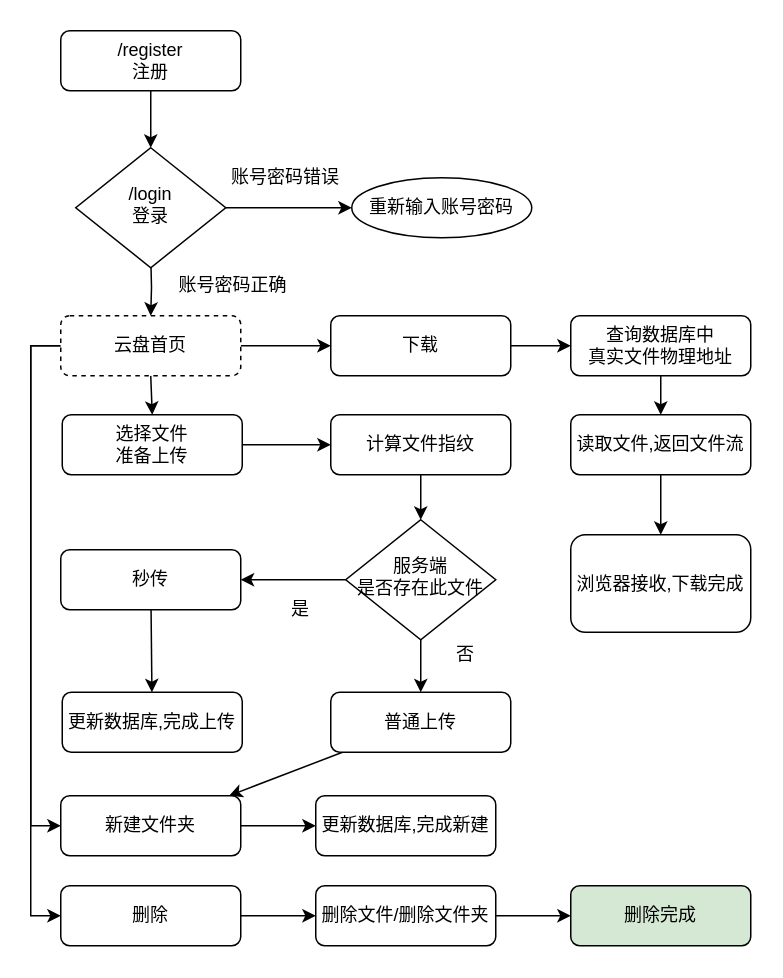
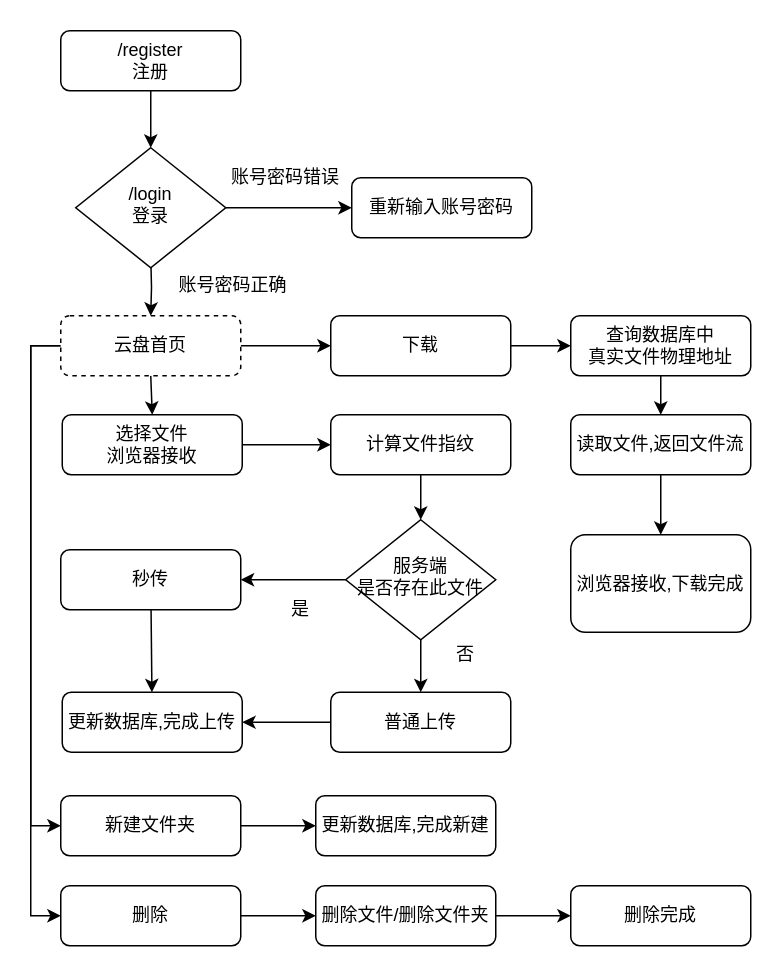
(442, 208) -> (442, 208)
(152, 445) -> (152, 445)
(291, 772) -> (291, 722)
(661, 916) -> (661, 916)
